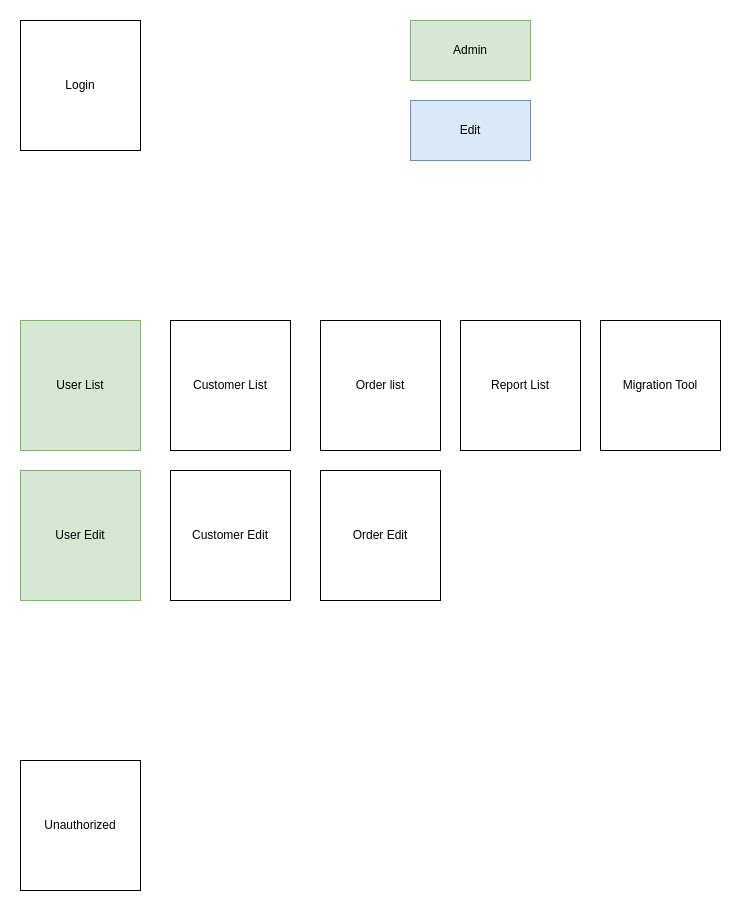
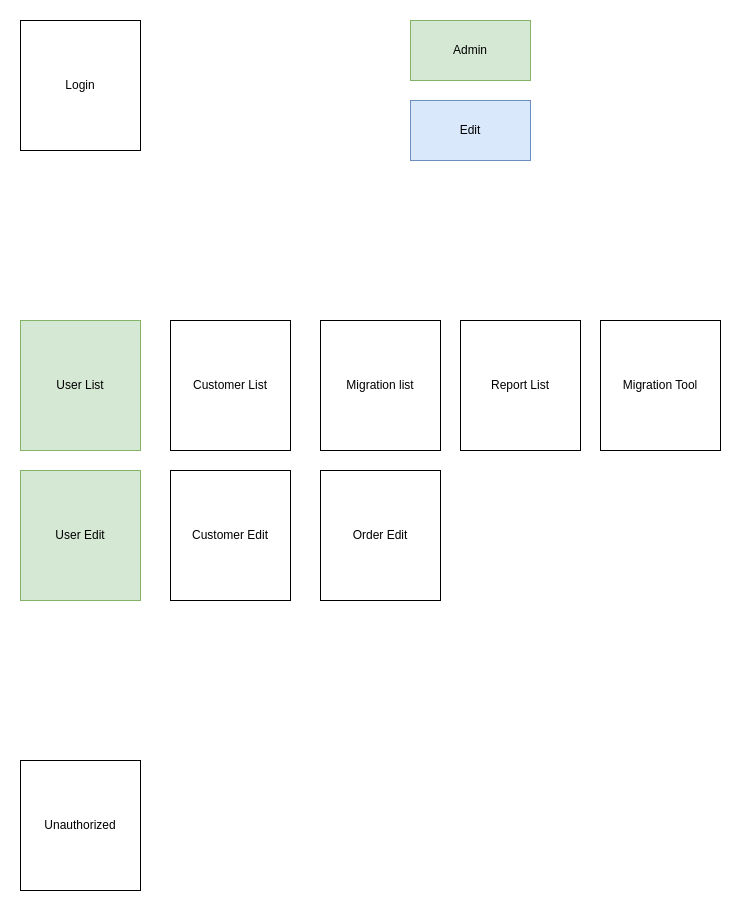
(381, 386) -> (381, 386)
